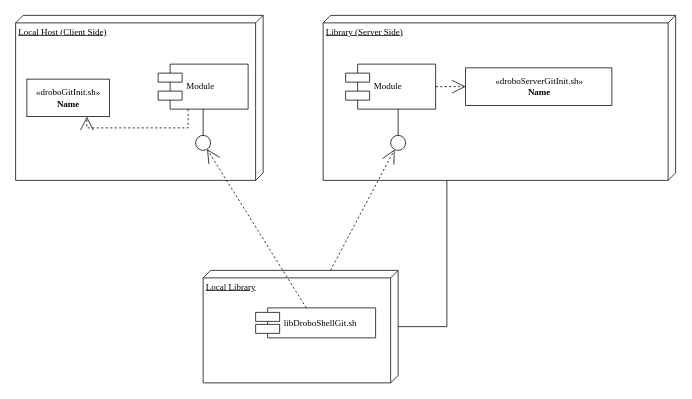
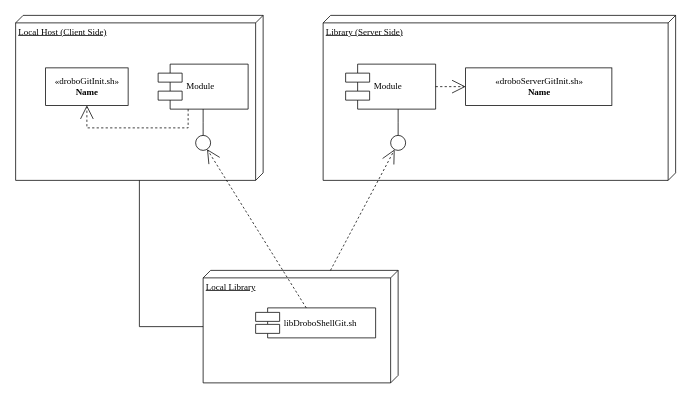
(68, 98) -> (87, 87)
(447, 278) -> none
none -> (139, 286)
